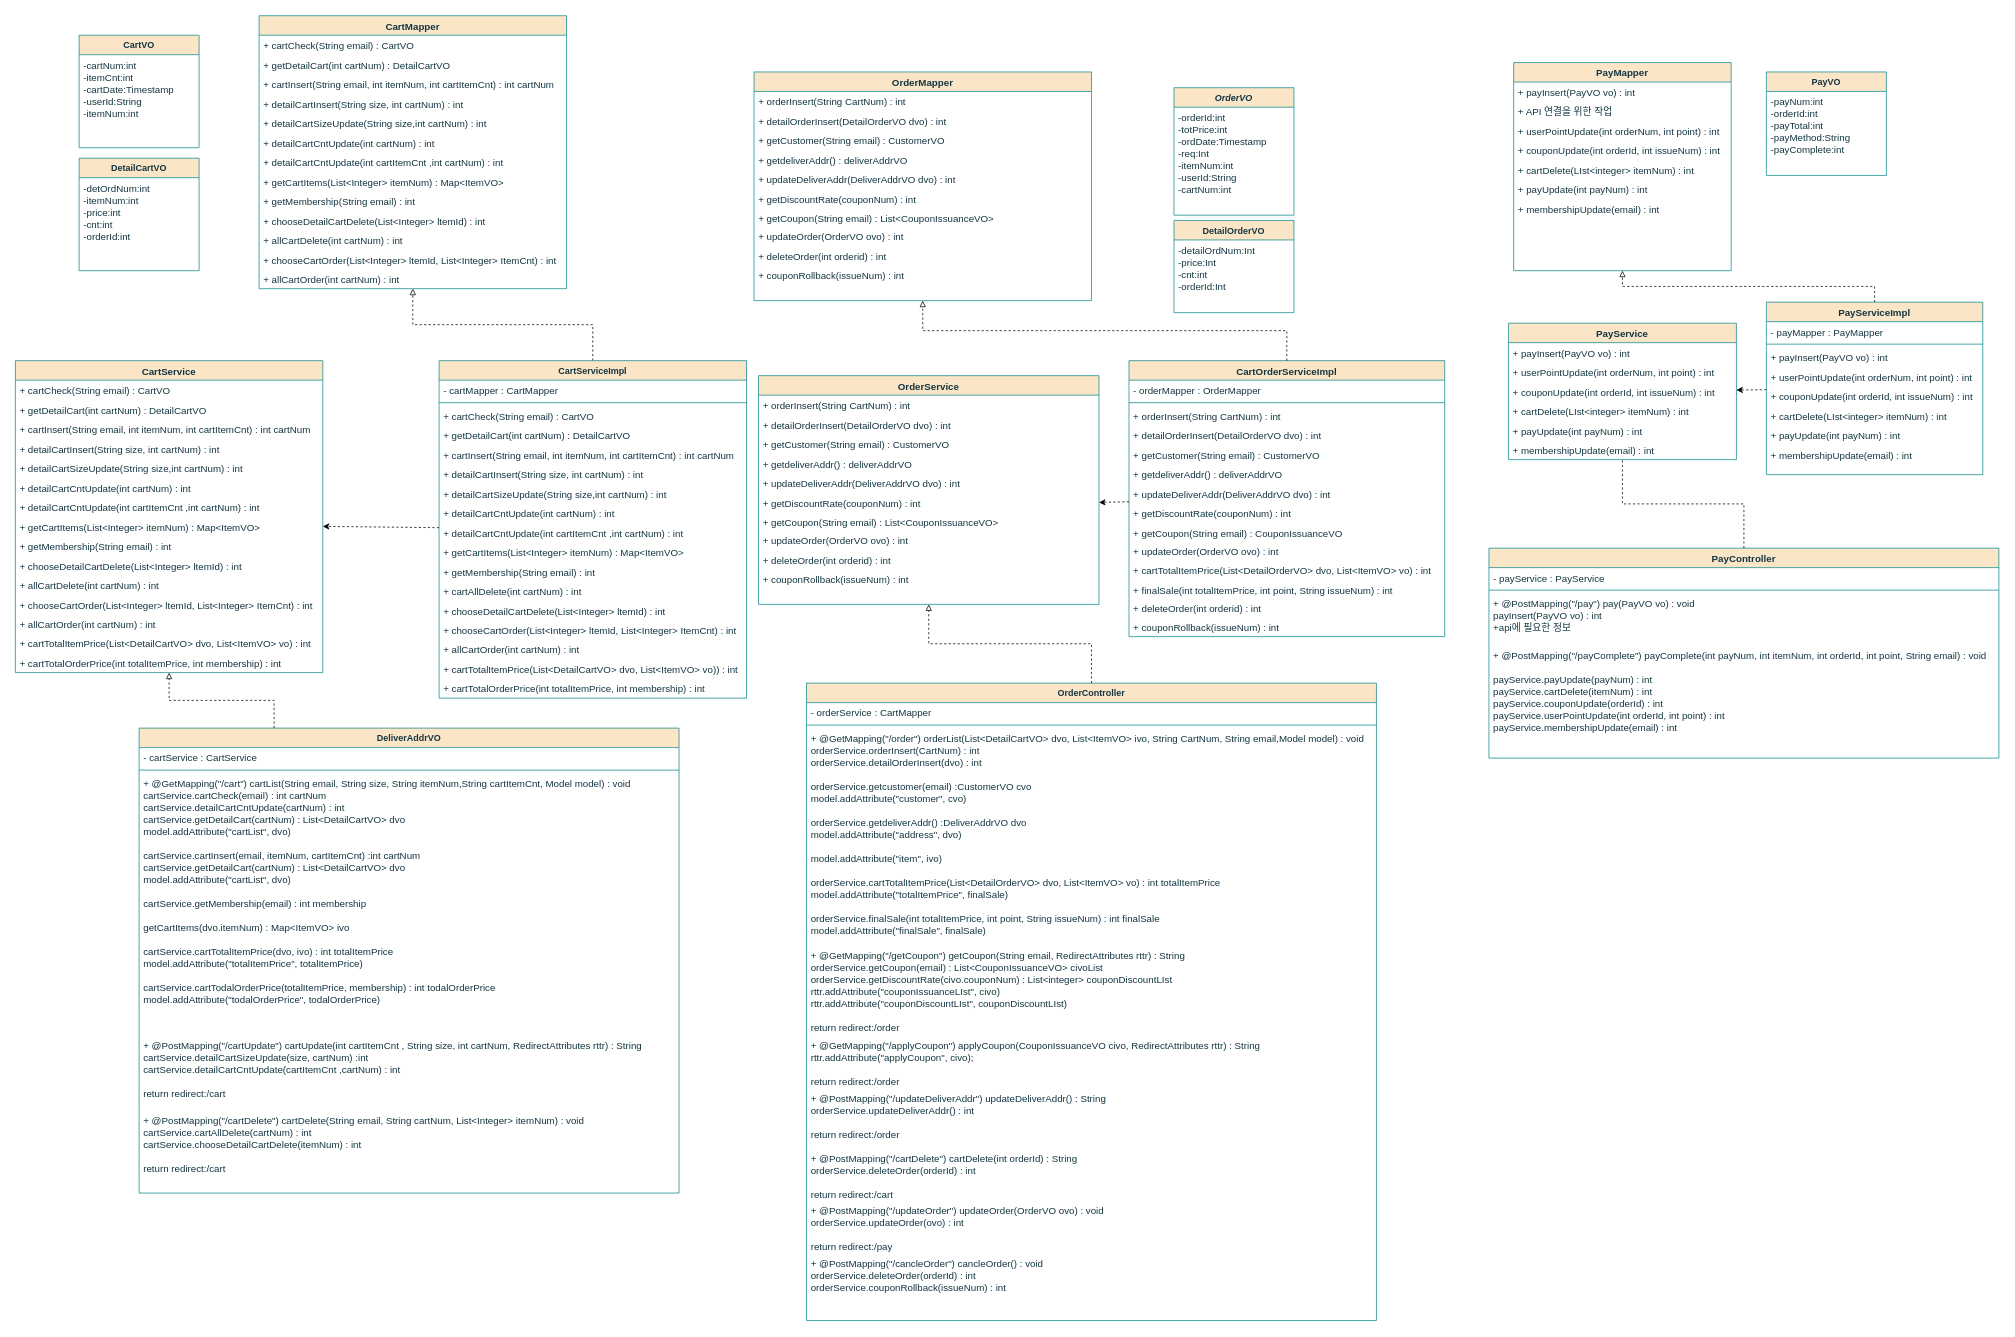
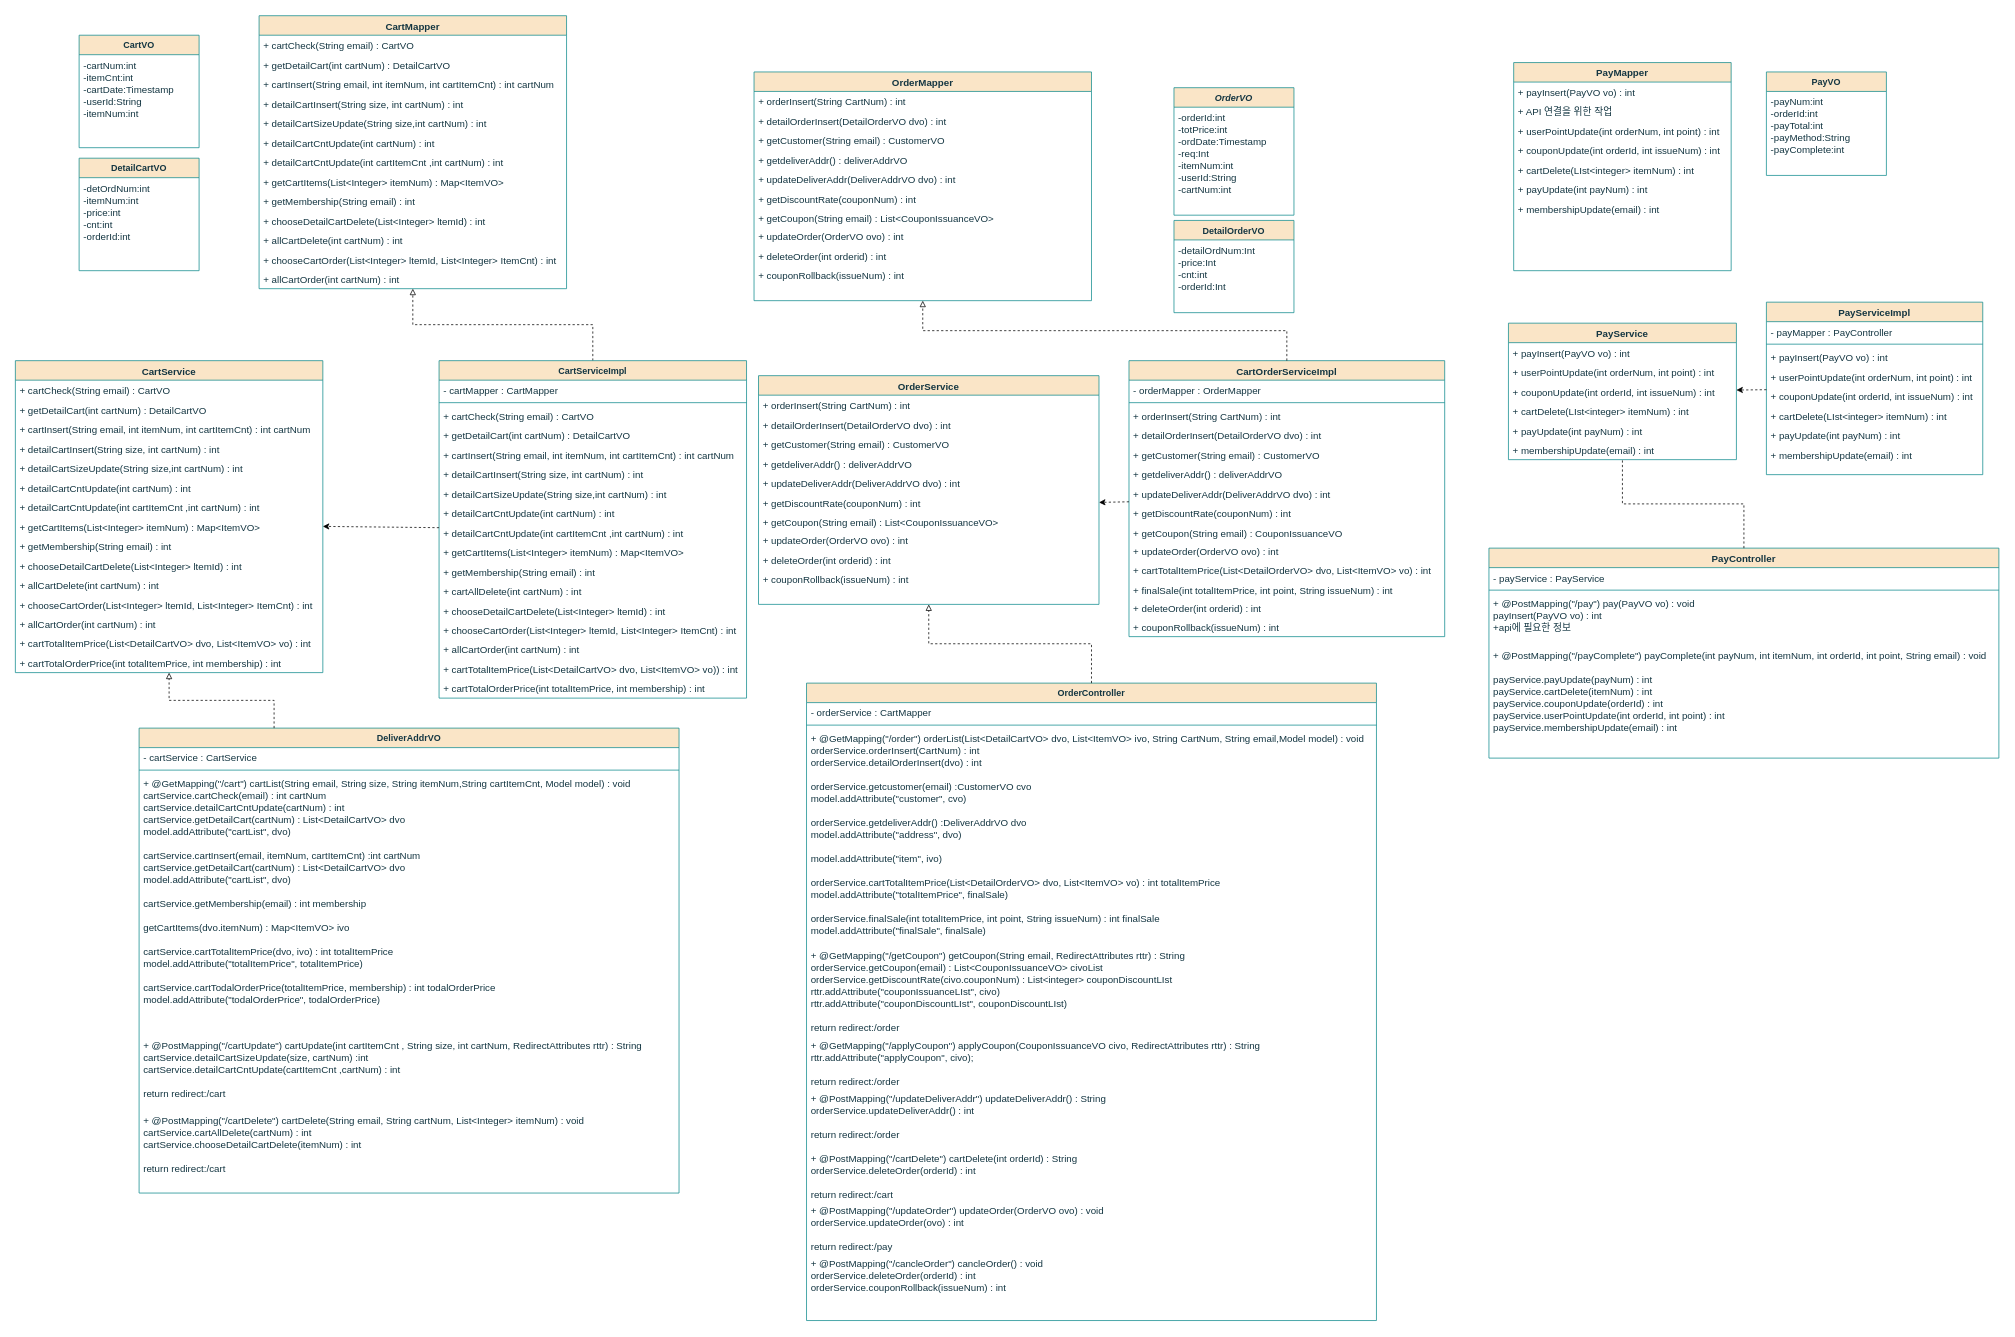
(1752, 286) -> none
(1828, 332) -> (1837, 332)
